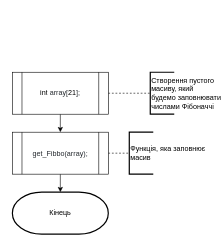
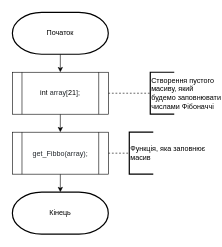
none -> (60, 33)
none -> (60, 66)
